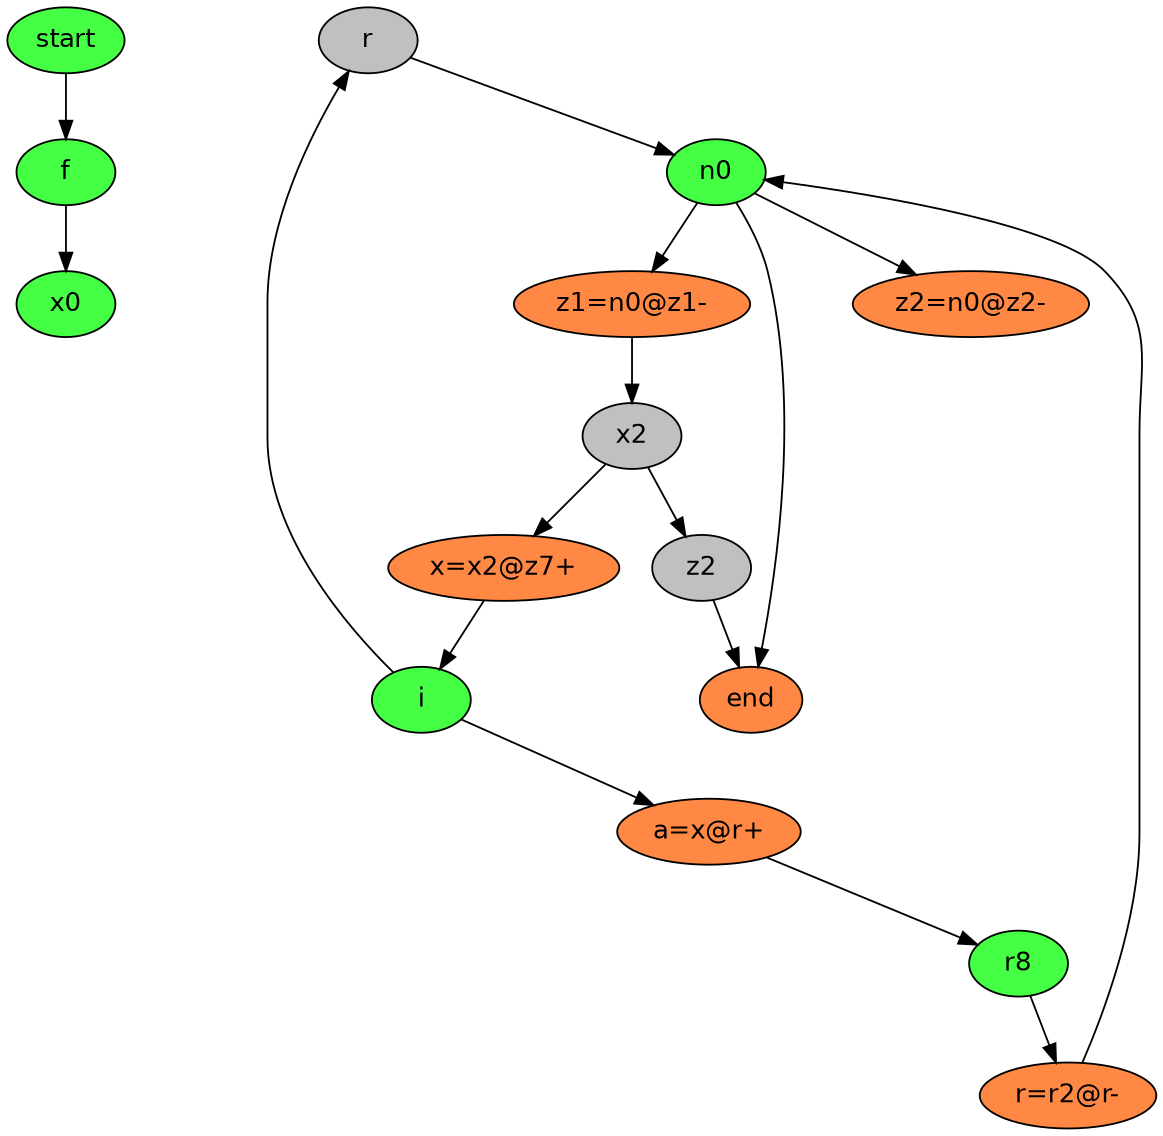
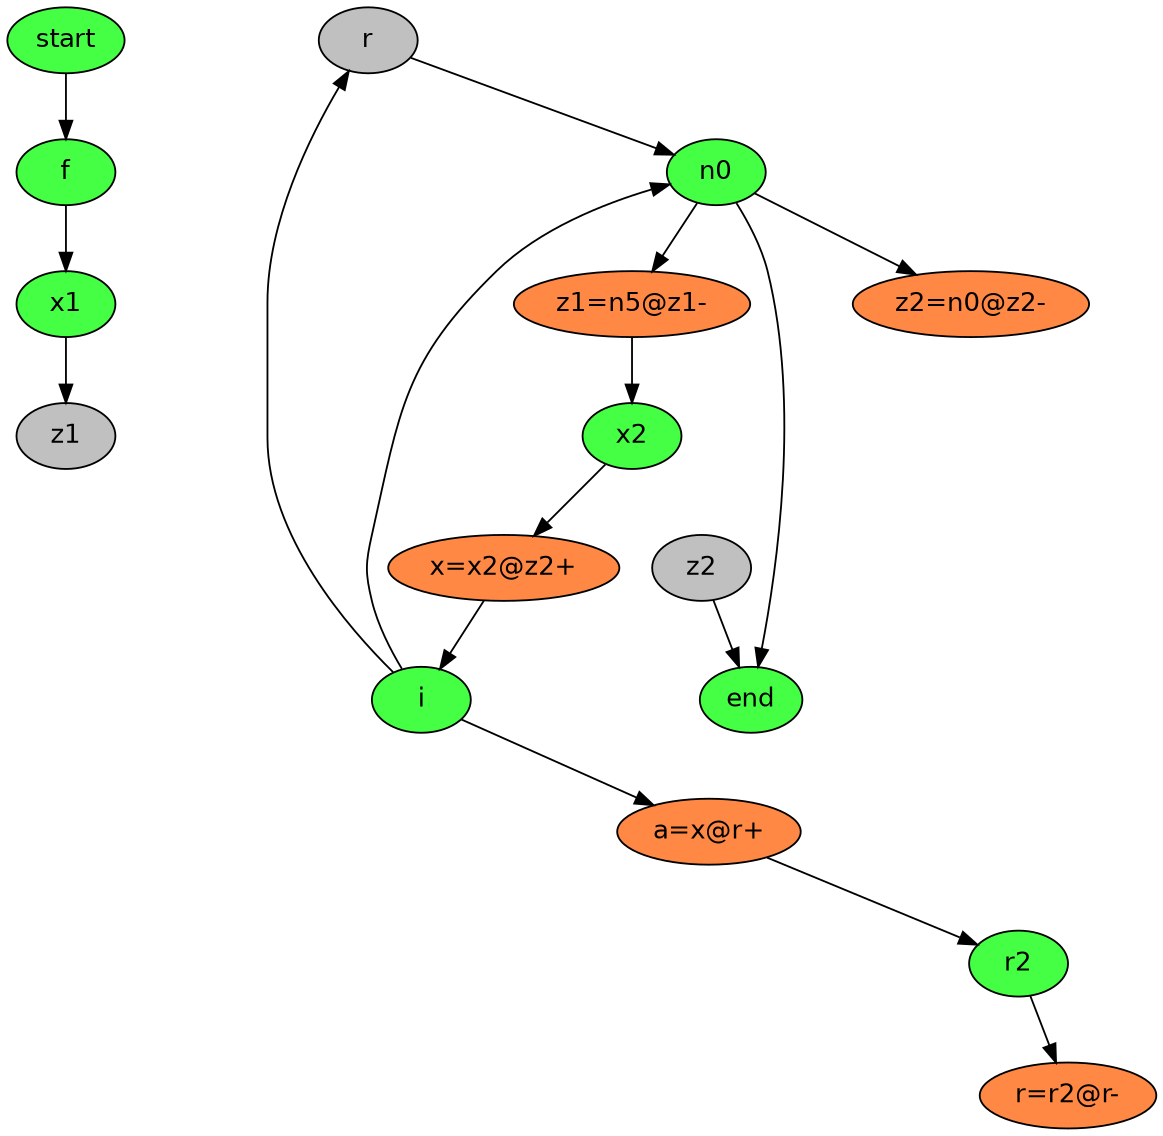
(66, 304) -> (66, 304)
(632, 304) -> (632, 304)
none -> (66, 436)
(632, 436) -> (632, 436)
(662, 494) -> none
(1139, 497) -> (417, 375)
(504, 568) -> (504, 568)
(751, 700) -> (751, 700)
(1019, 964) -> (1019, 964)
